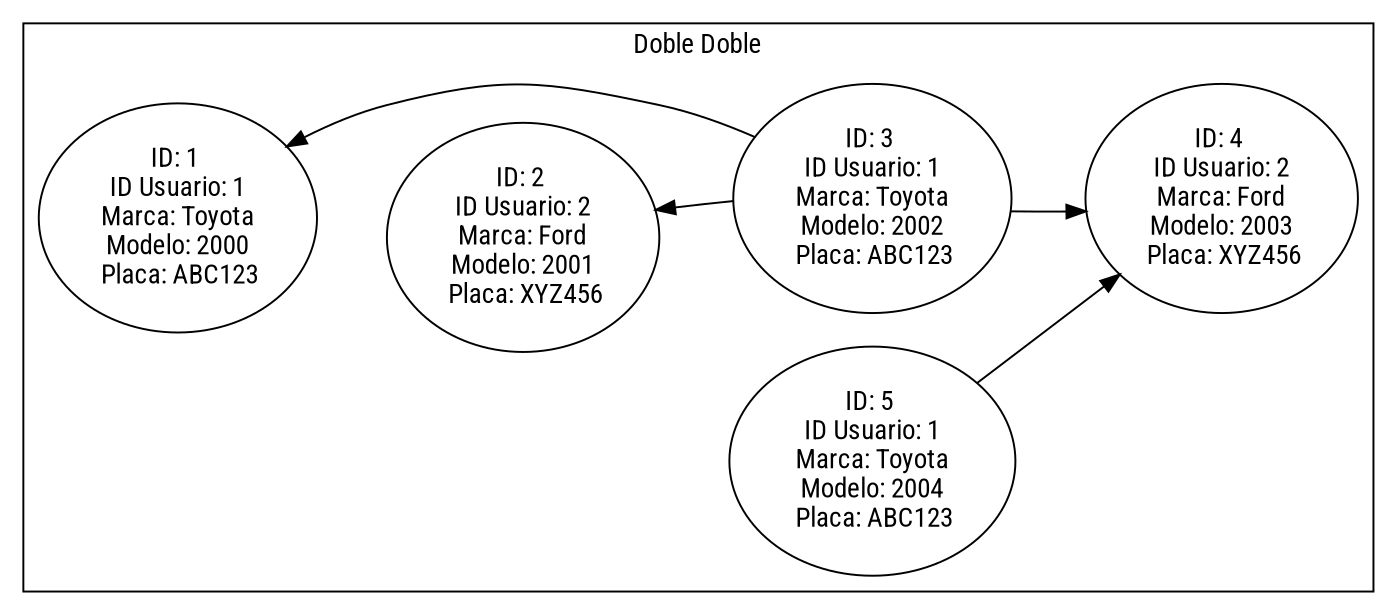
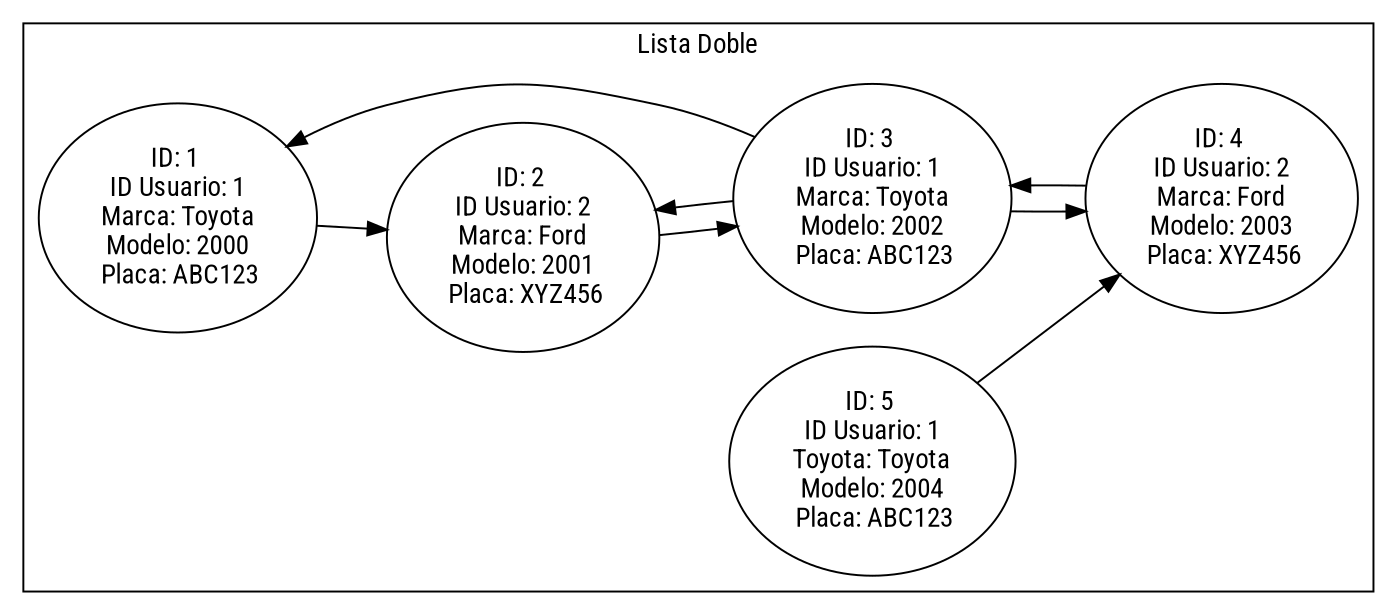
(698, 46) -> (698, 46)
none -> (1058, 185)
none -> (342, 227)
none -> (689, 232)
(872, 461) -> (872, 461)
